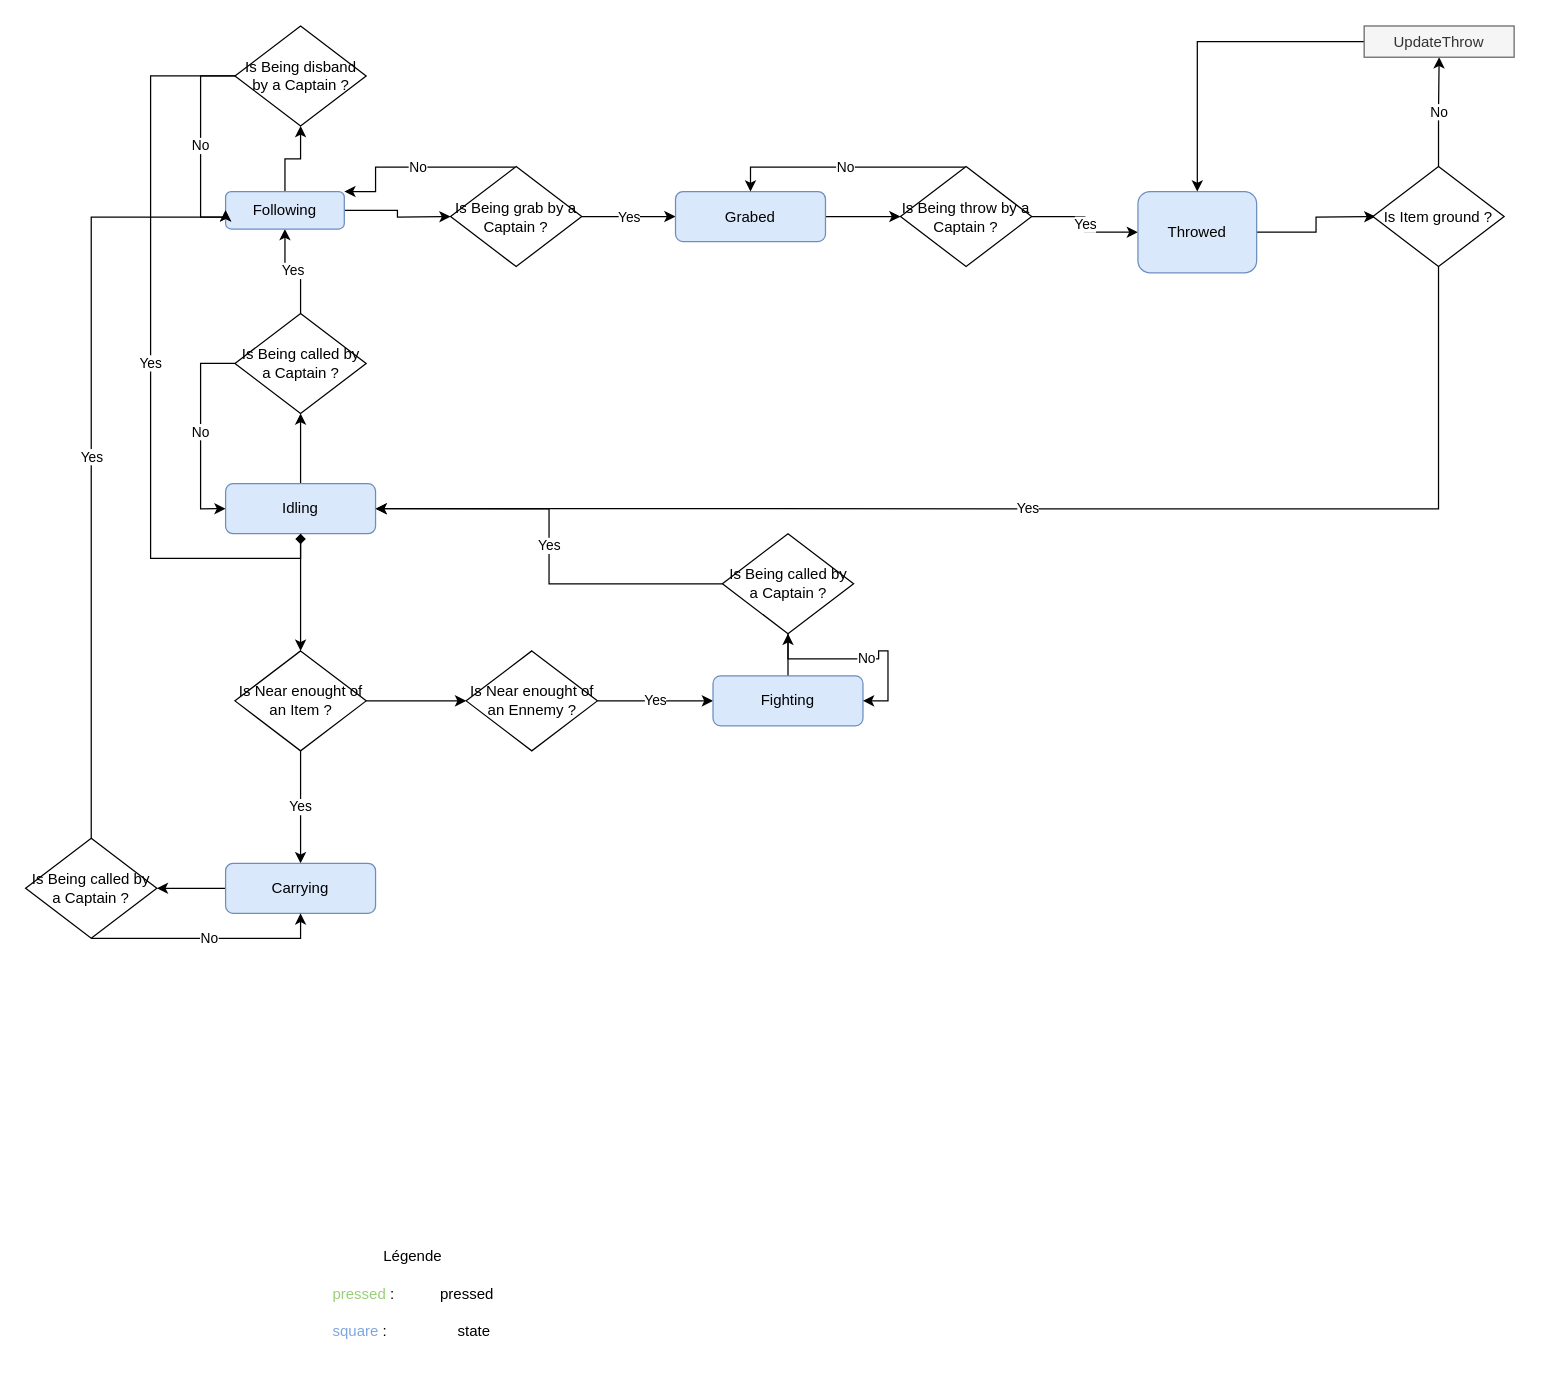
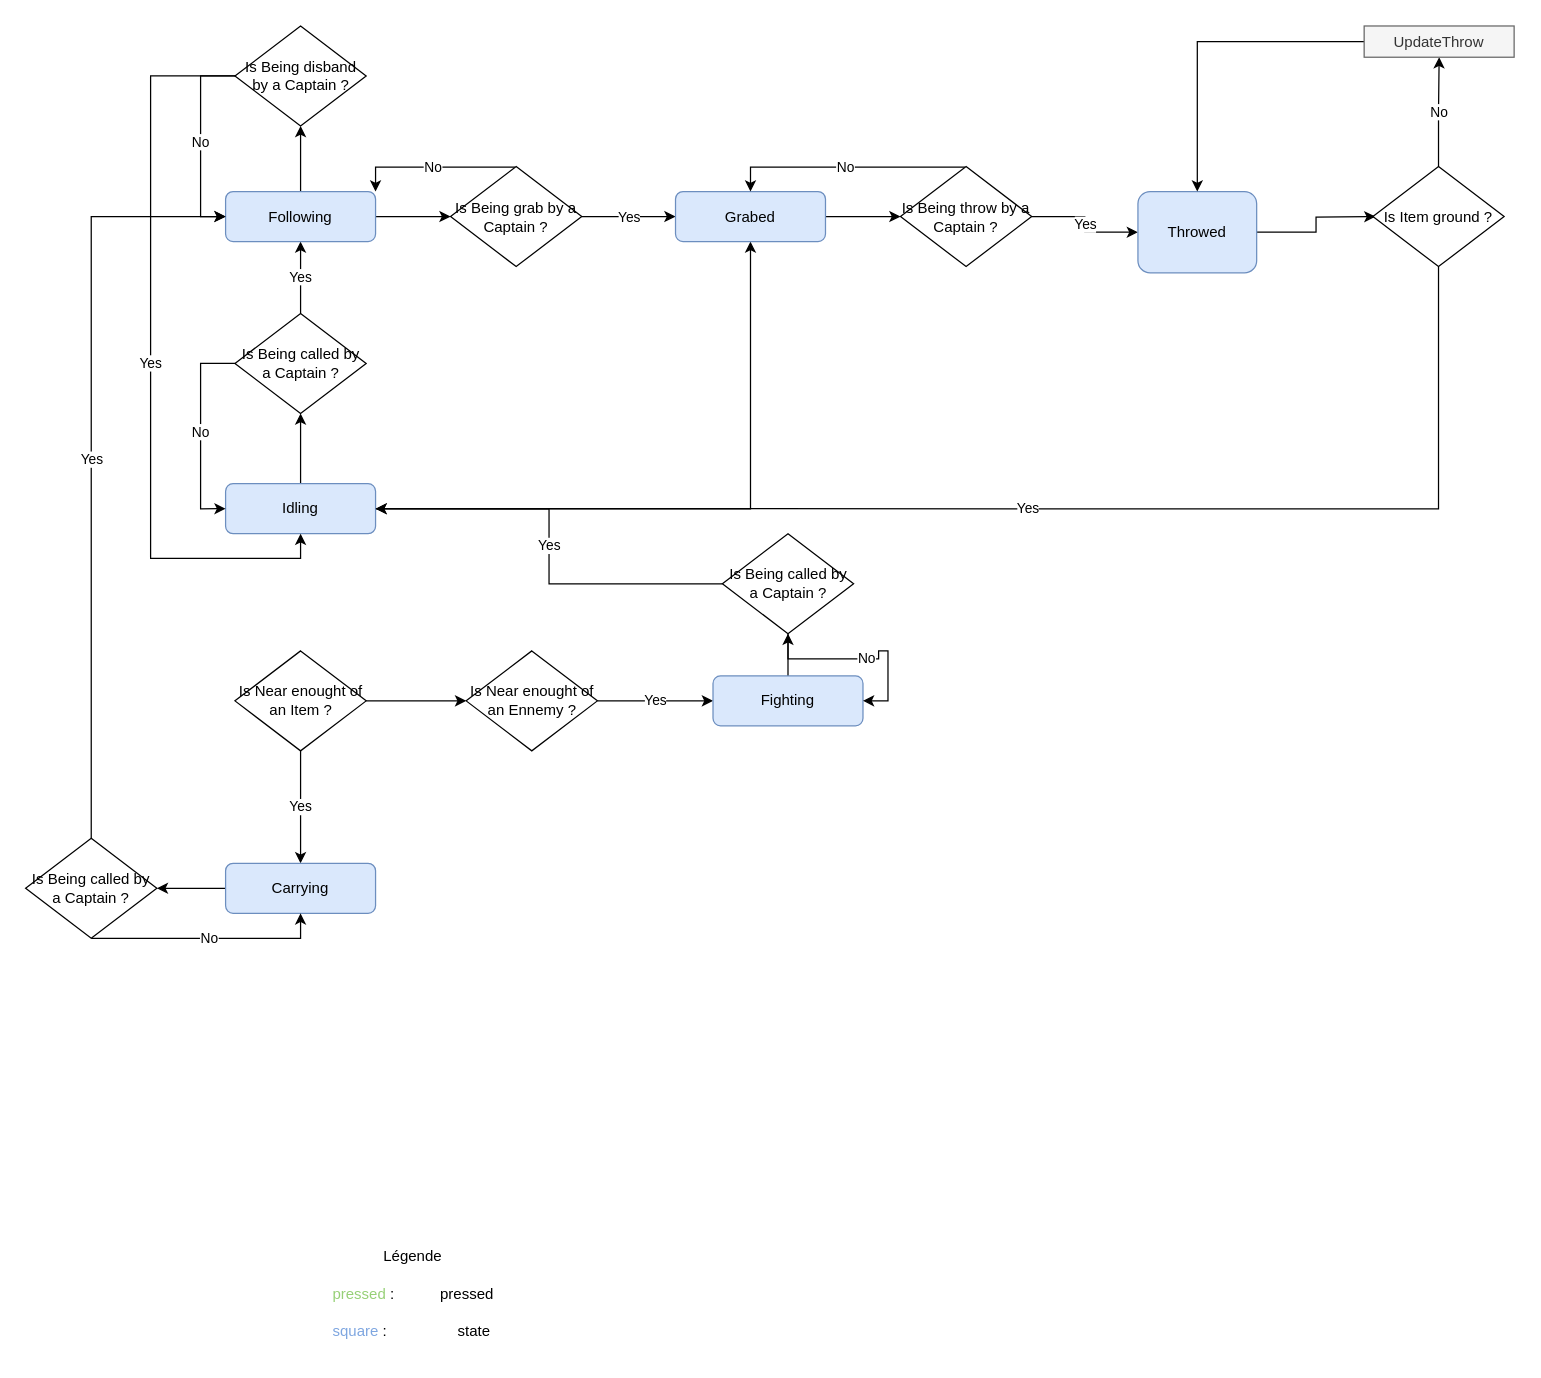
(285, 210) -> (301, 216)
(298, 558) -> (298, 558)
(301, 601) -> (751, 377)
